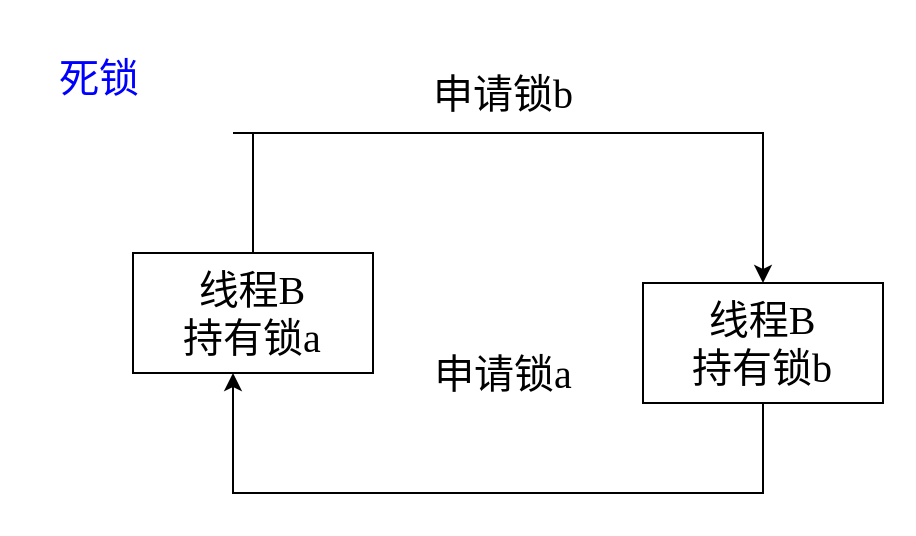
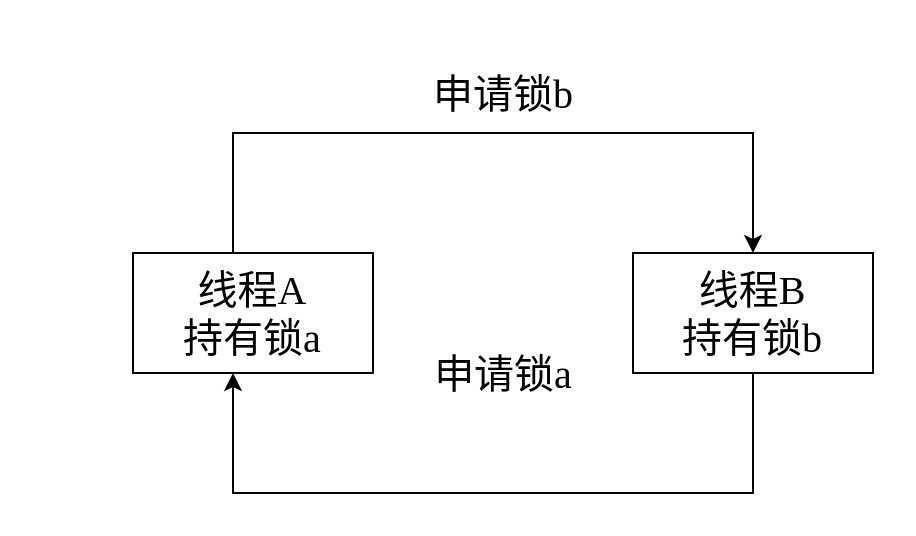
(99, 77) -> none
(253, 313) -> (253, 313)
(763, 343) -> (753, 313)
